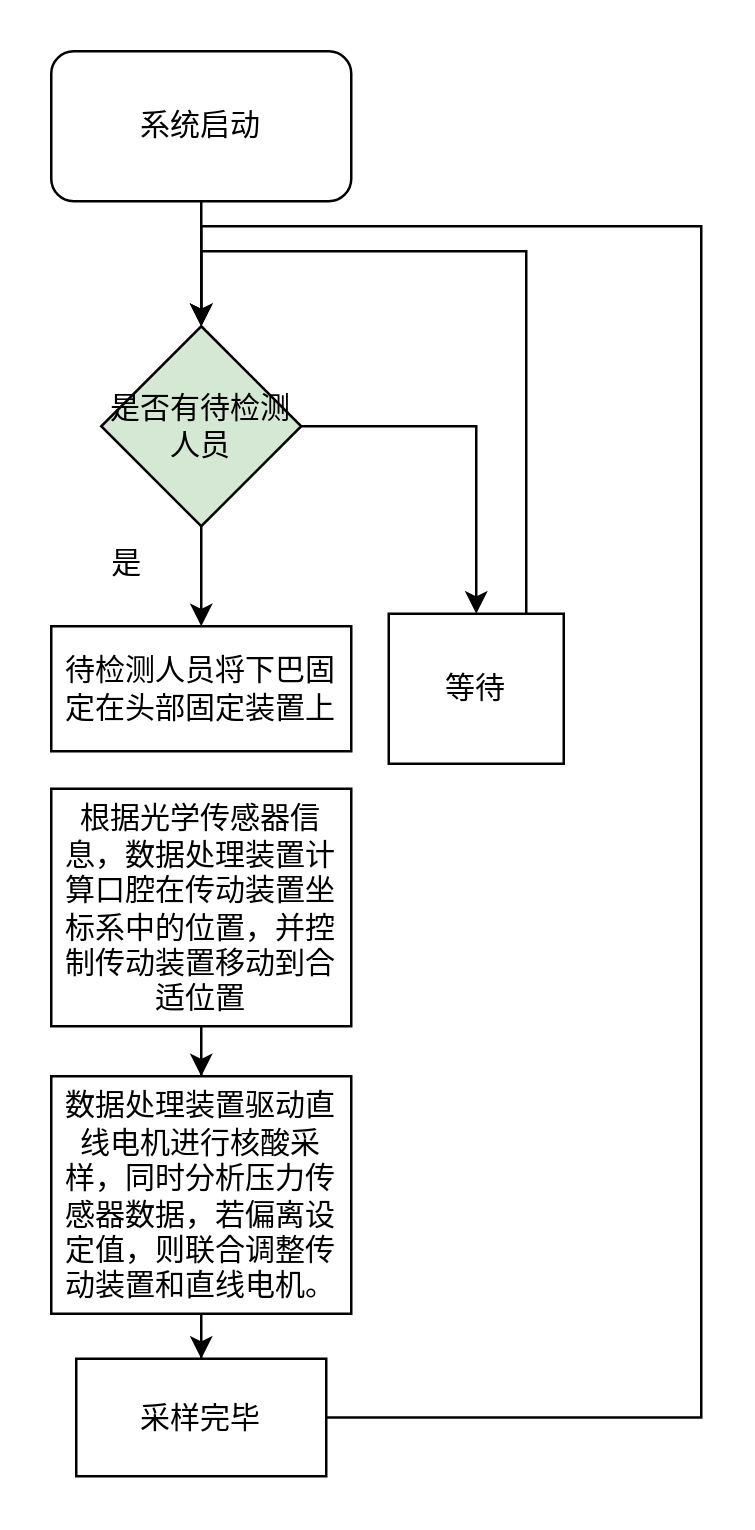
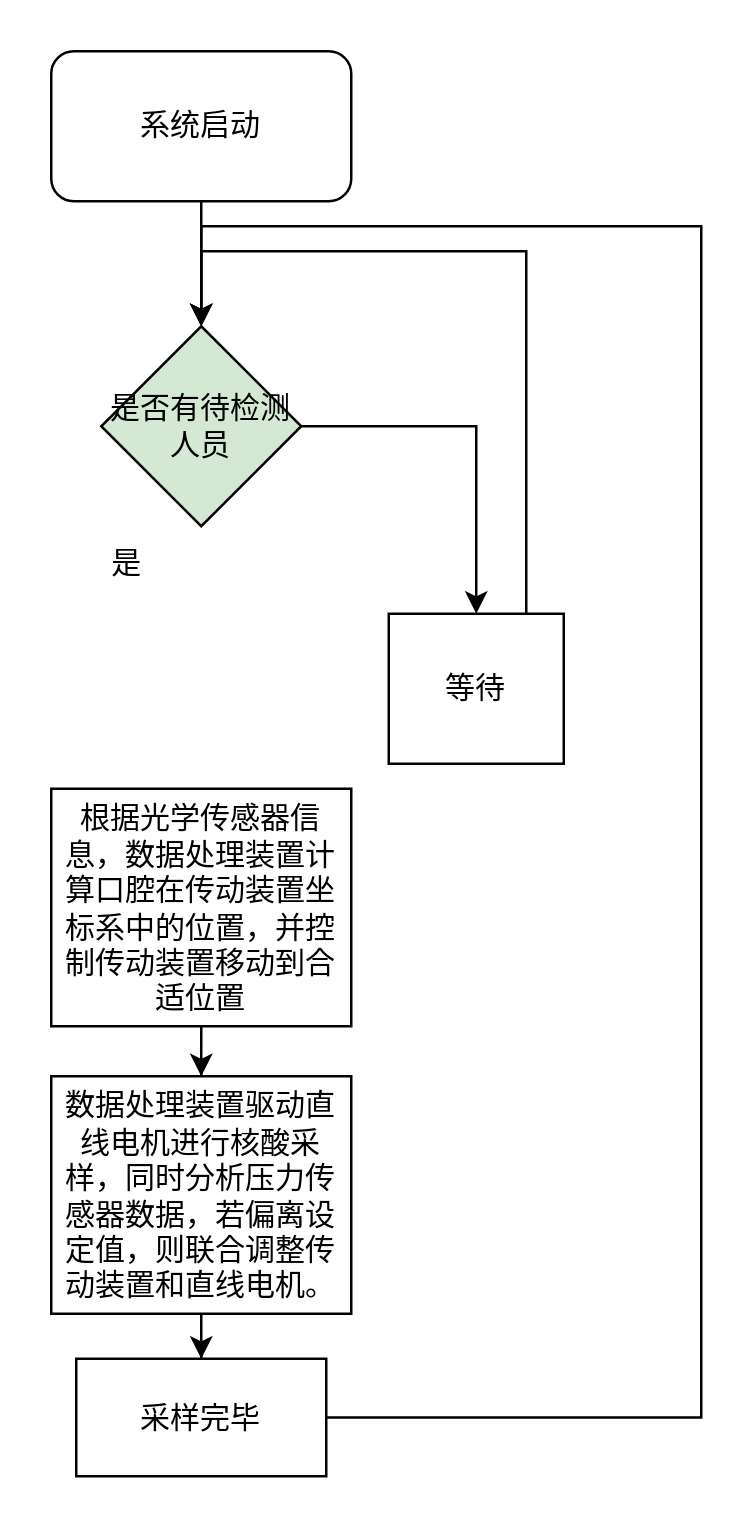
(201, 568) -> none
(201, 689) -> none
